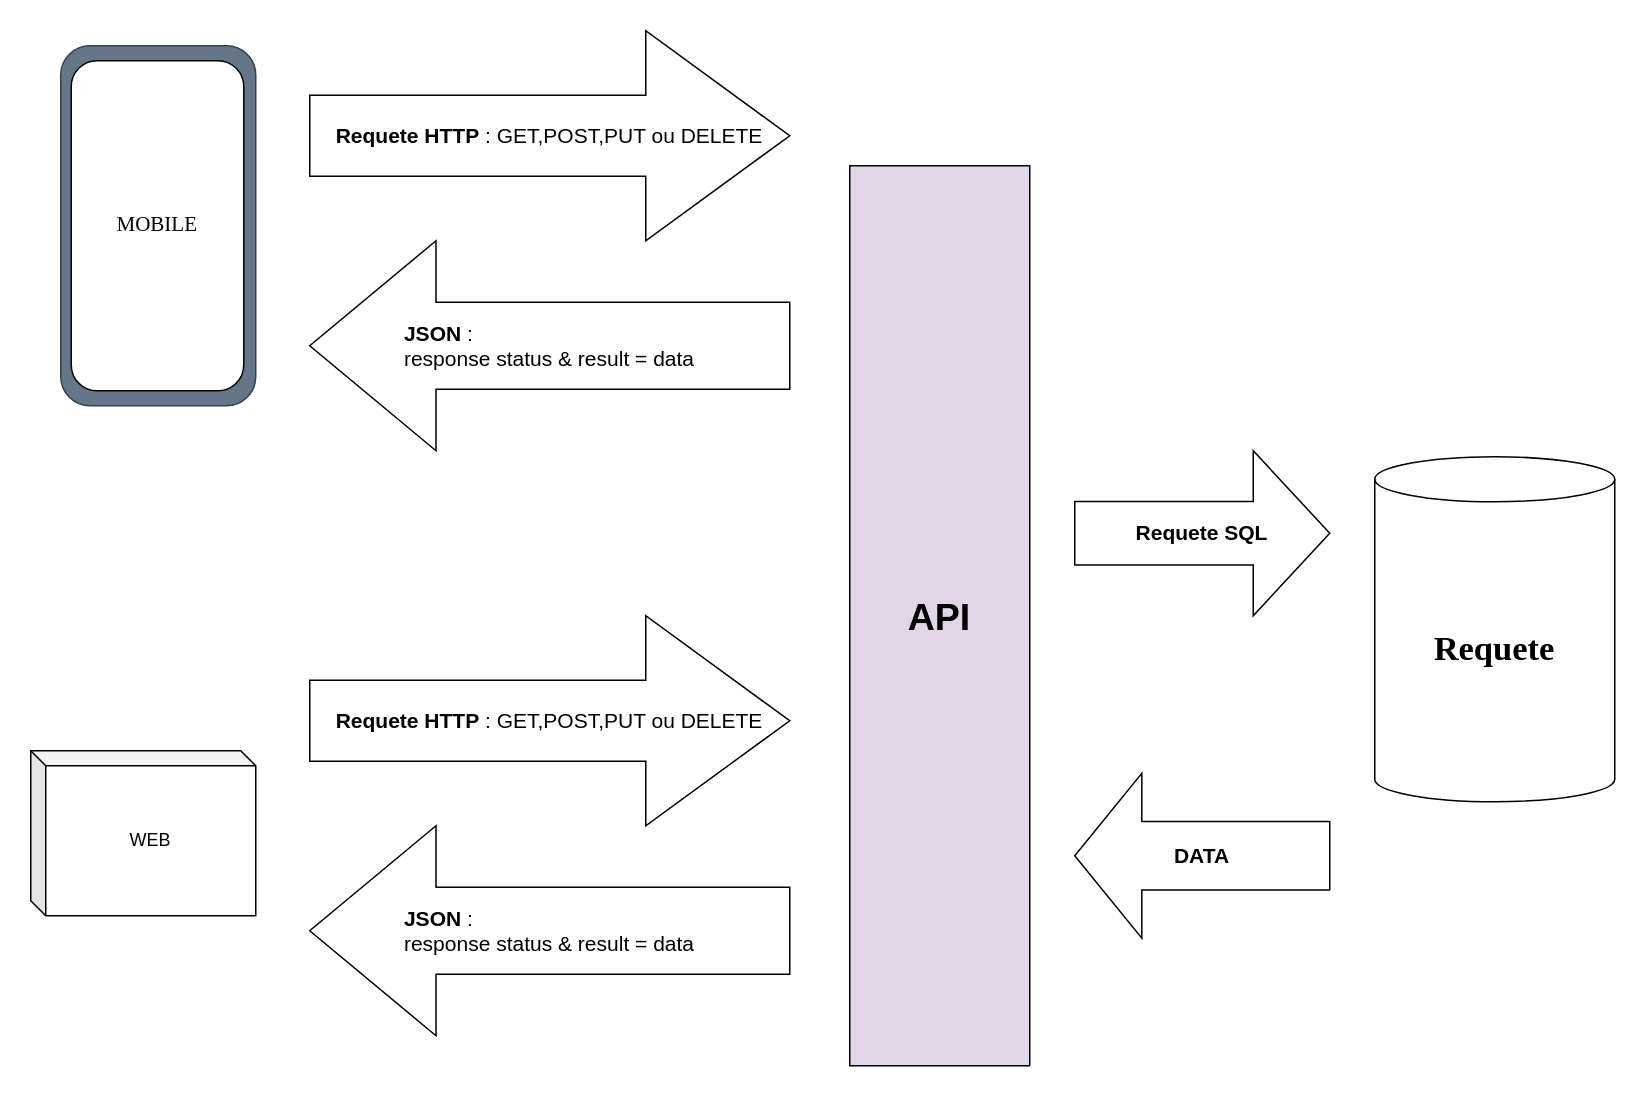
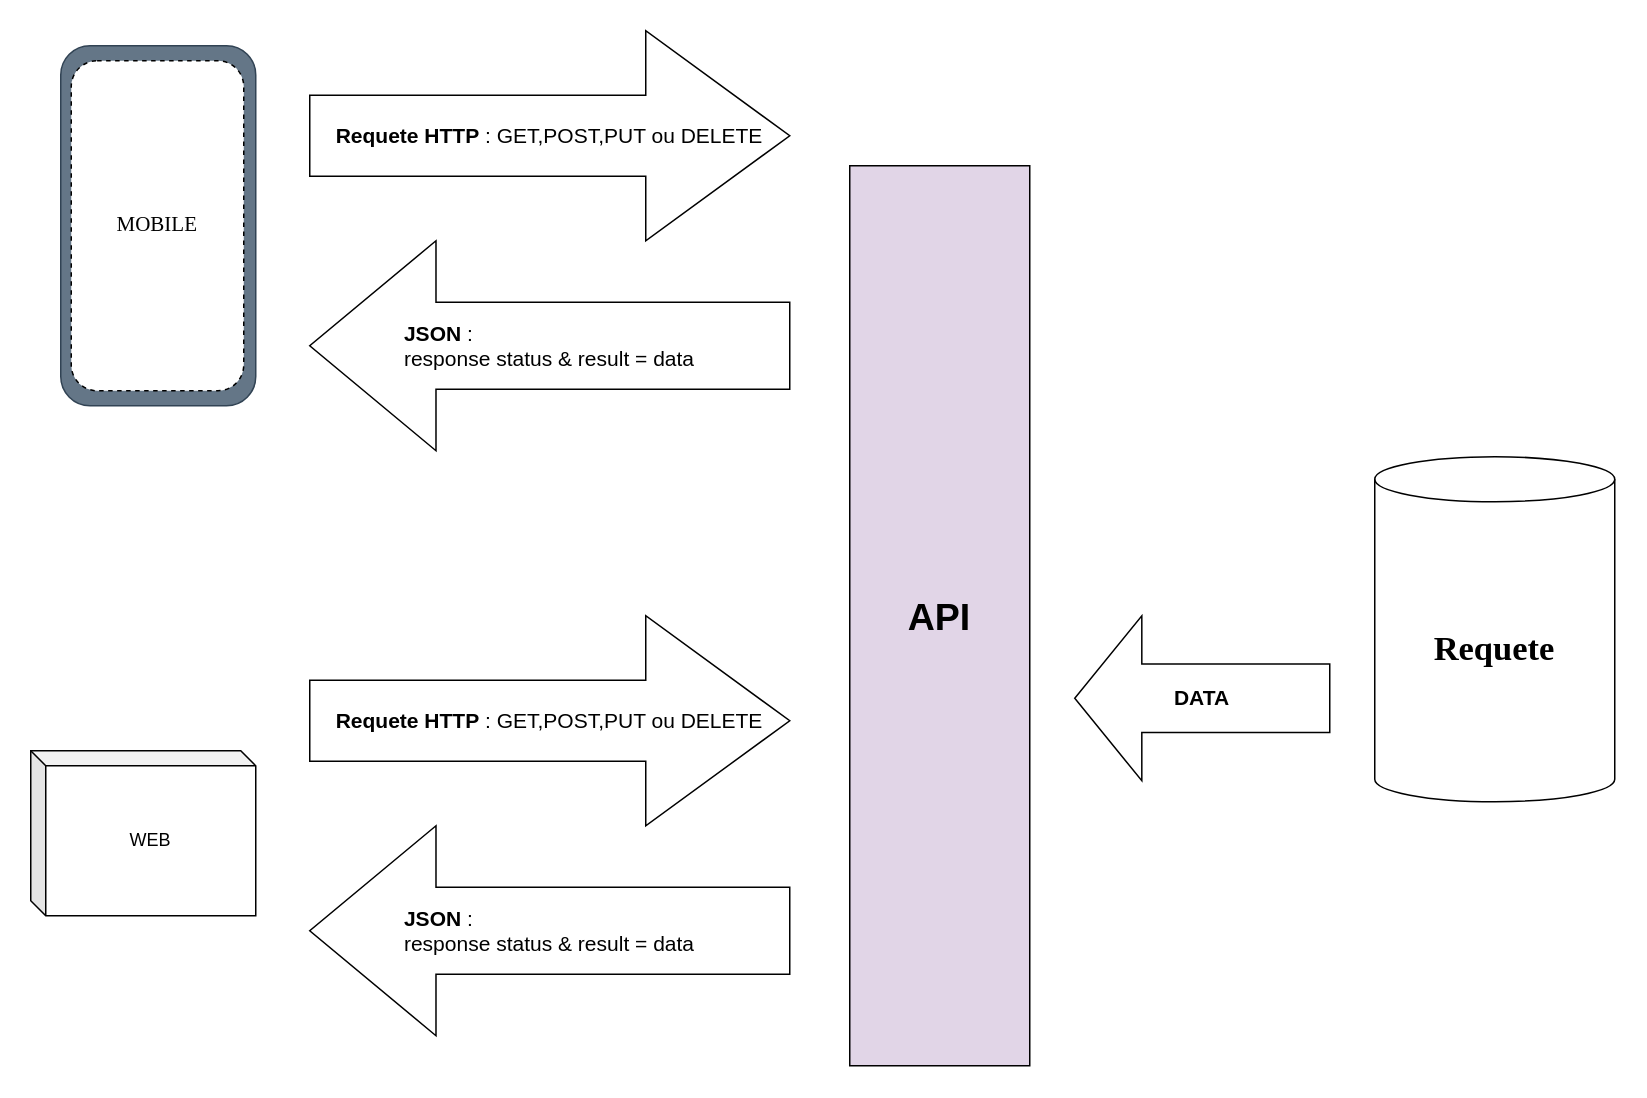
(158, 226) -> (158, 226)
(1202, 533) -> none
(1202, 856) -> (1202, 698)
